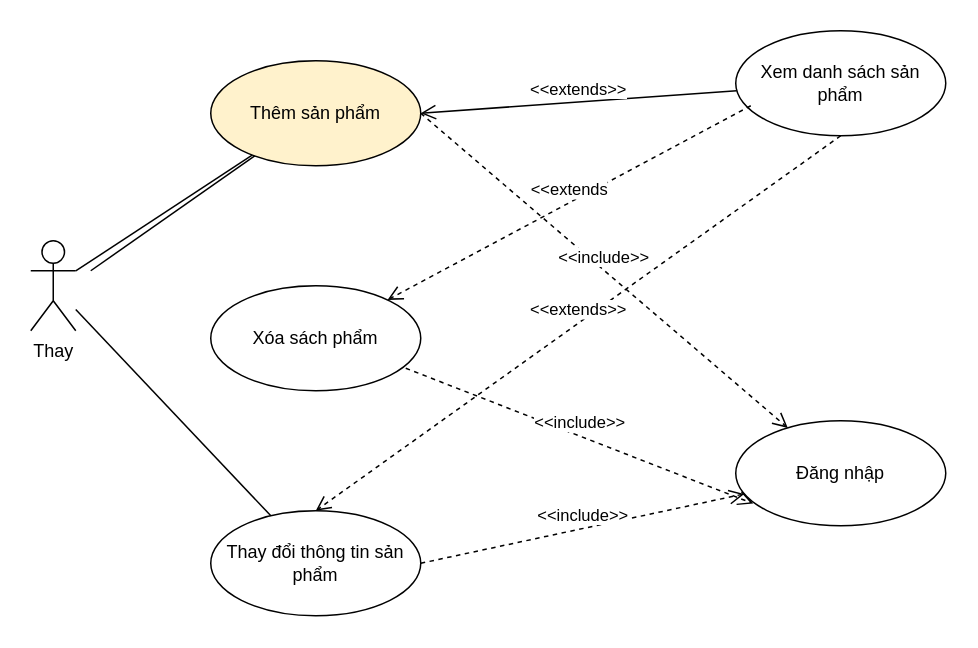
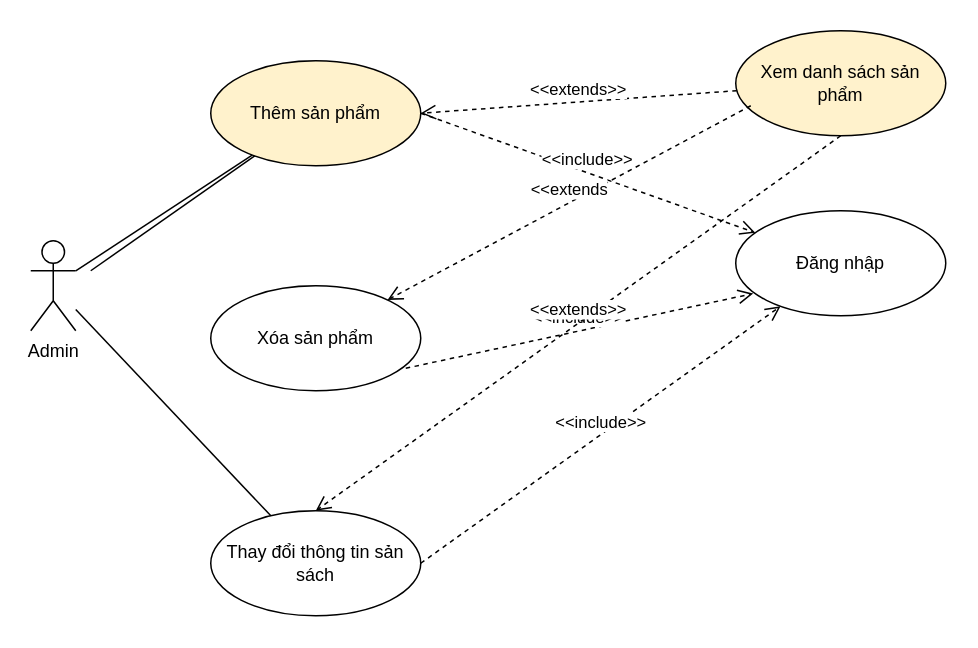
(841, 83) -> (841, 83)
(579, 102) -> (579, 102)
(316, 338) -> (316, 338)
(54, 352) -> (54, 352)
(841, 473) -> (841, 263)
(316, 563) -> (316, 563)
